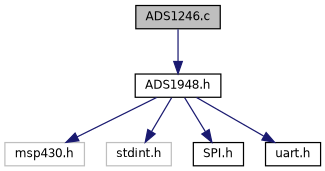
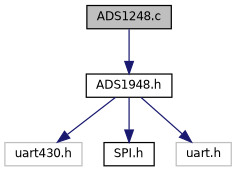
(178, 17) -> (129, 17)
(45, 154) -> (43, 154)
(139, 154) -> none
(293, 154) -> (204, 154)
